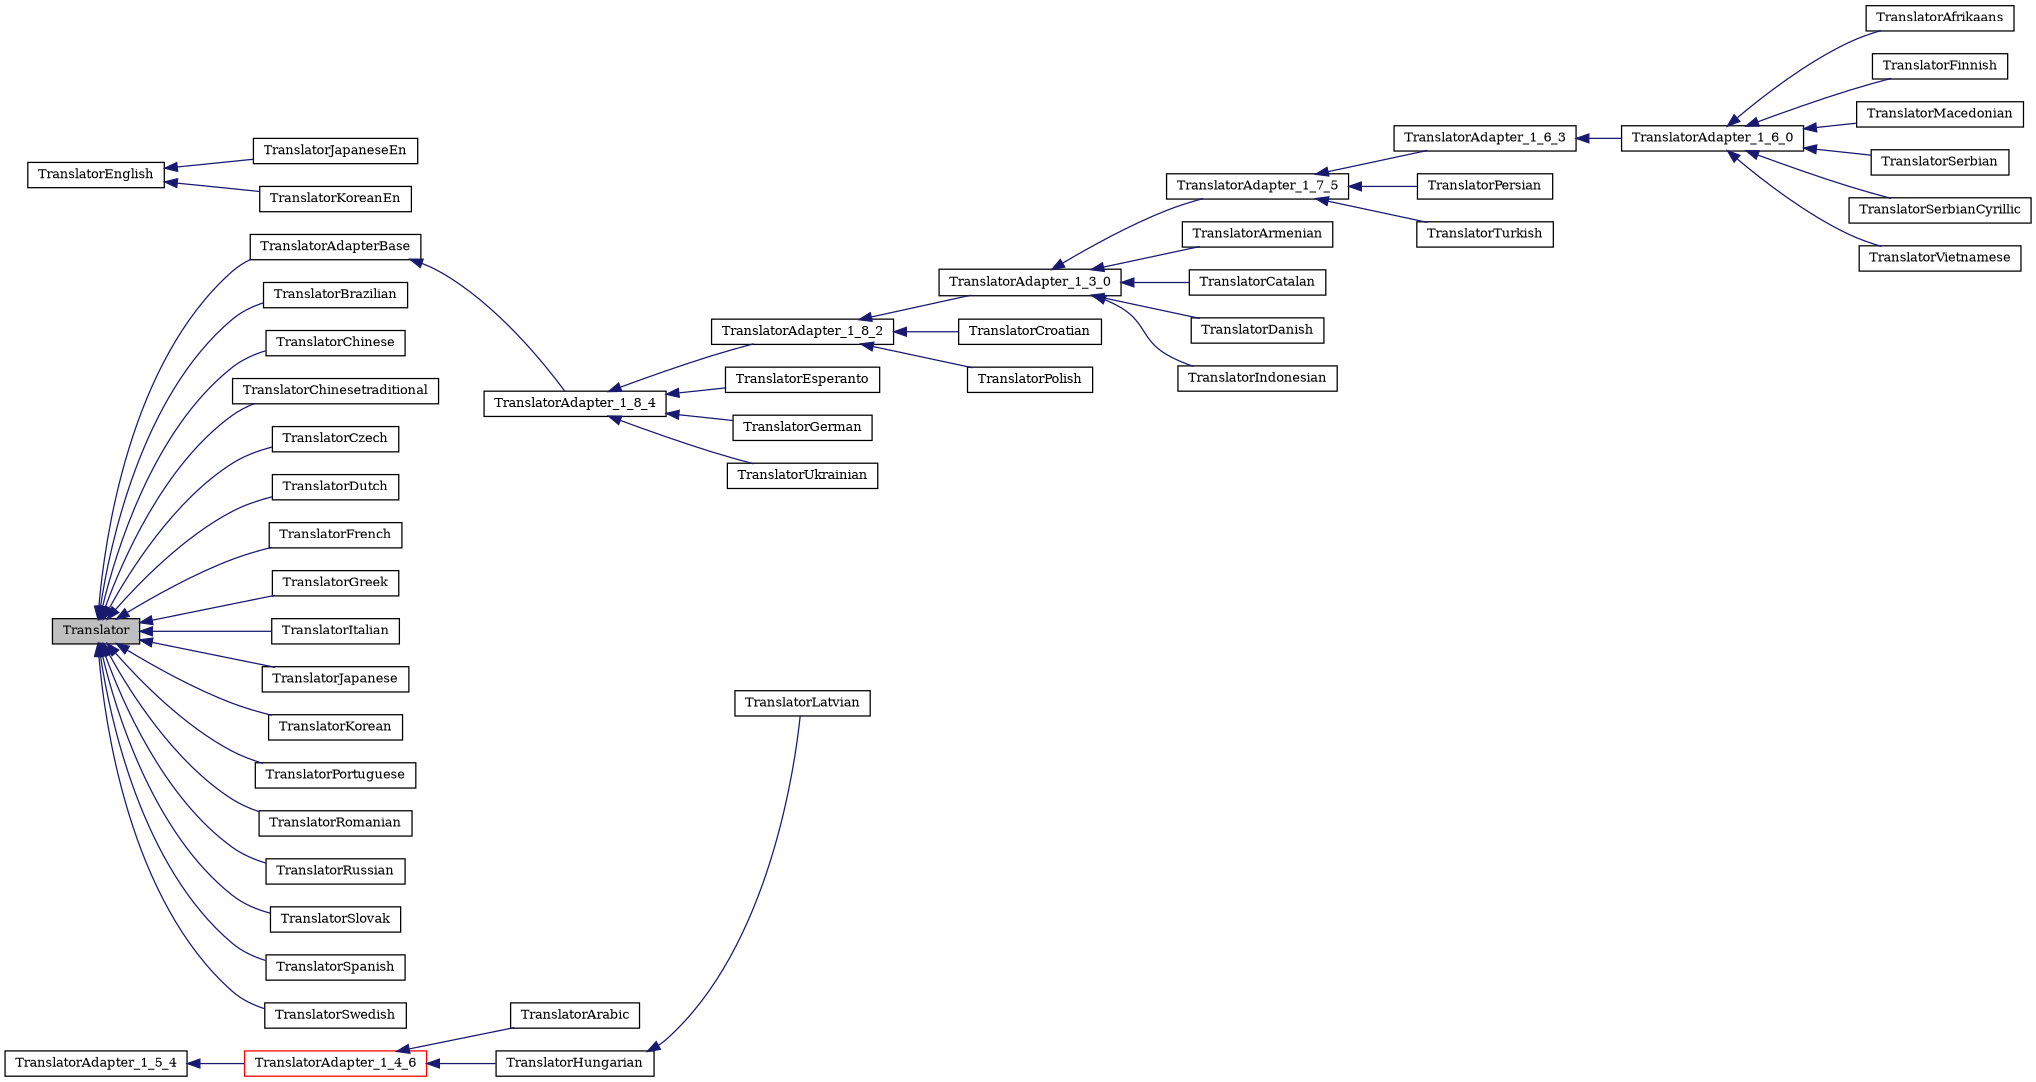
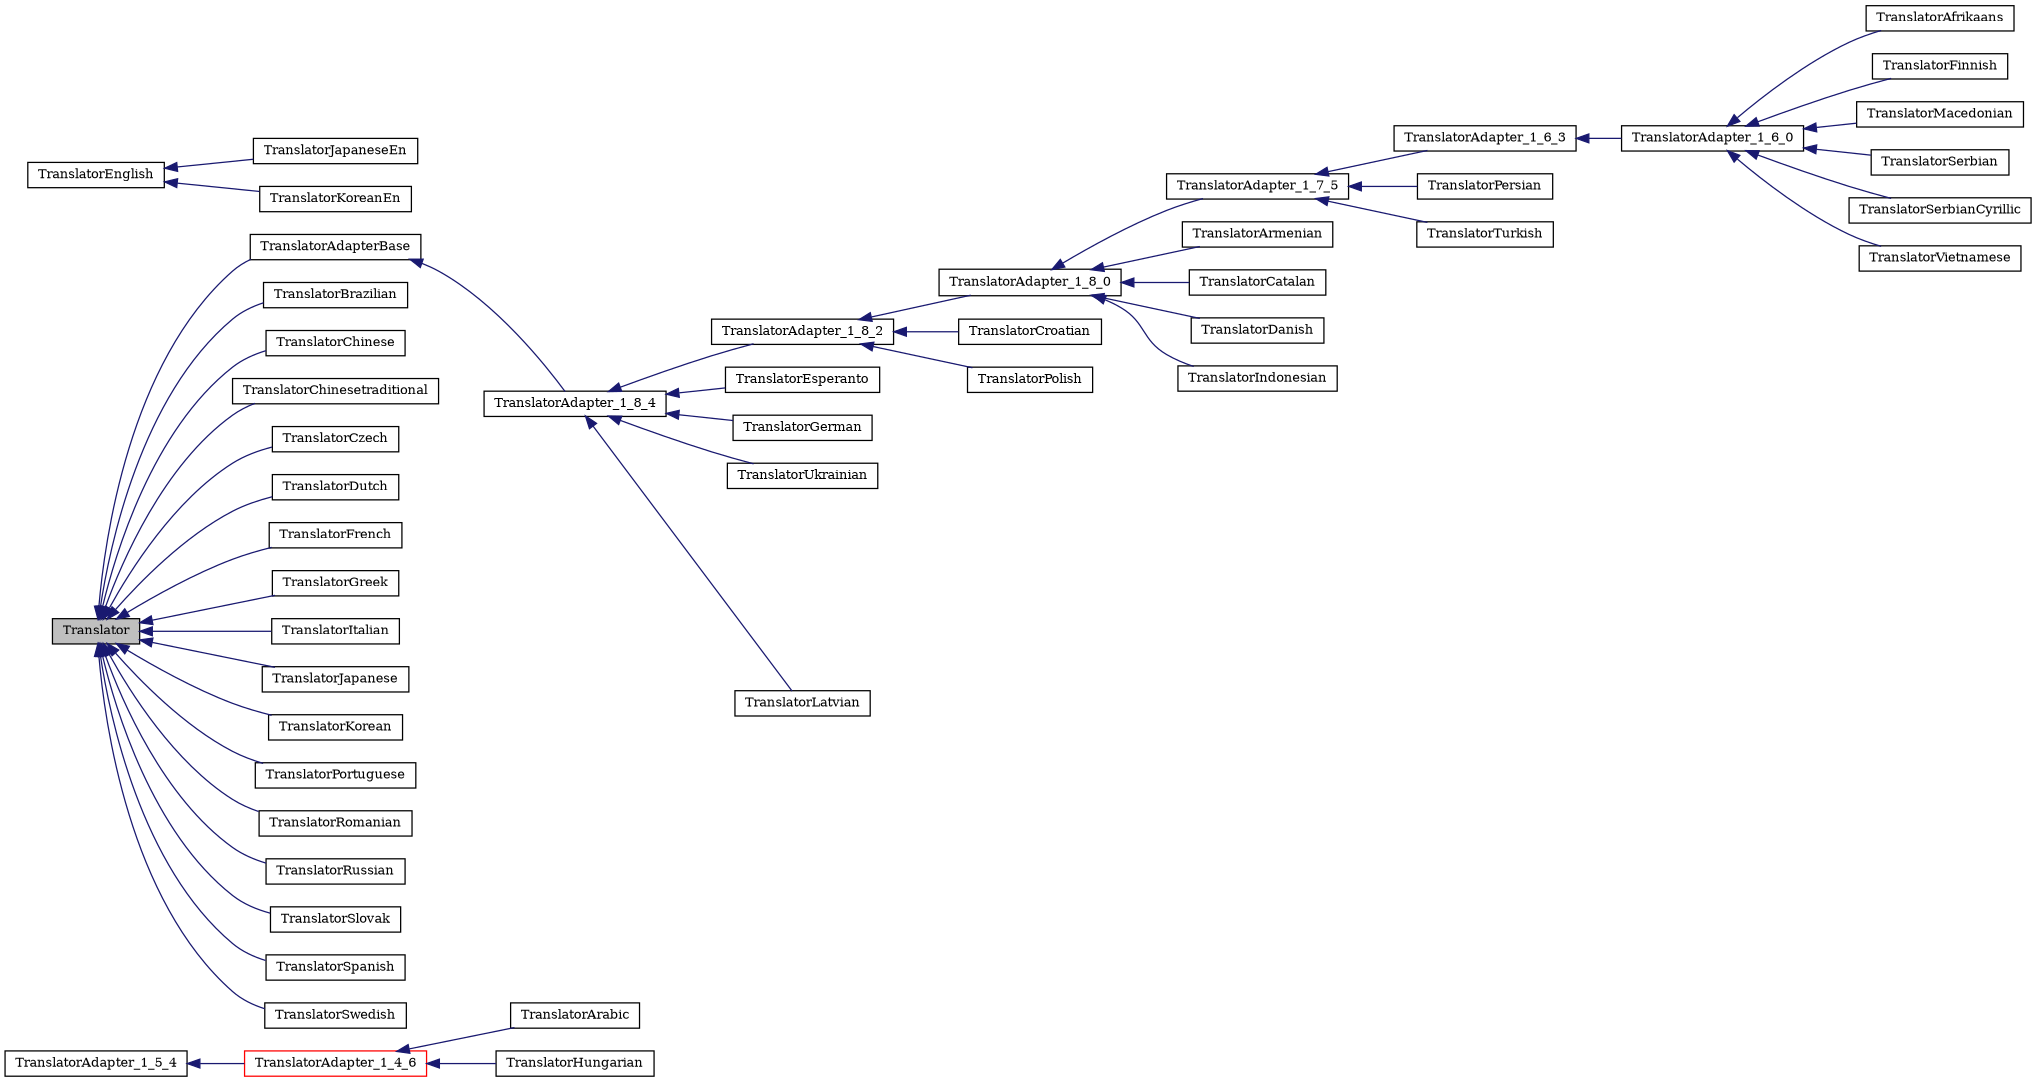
(1030, 282) -> (1030, 282)
(758, 894) -> (693, 559)
